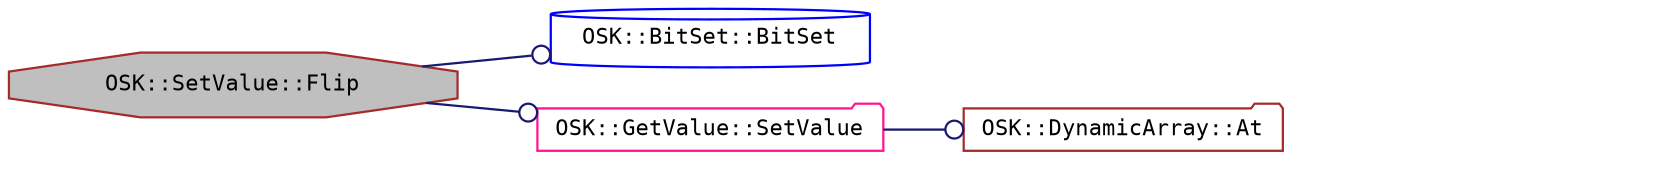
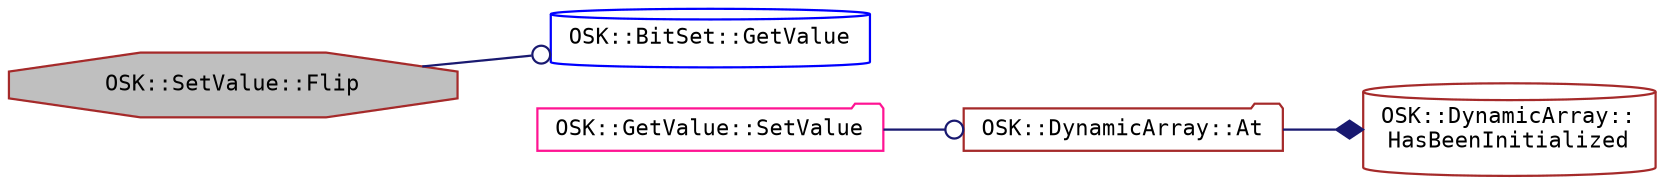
(710, 38) -> (710, 38)
(473, 107) -> none
none -> (1509, 130)
